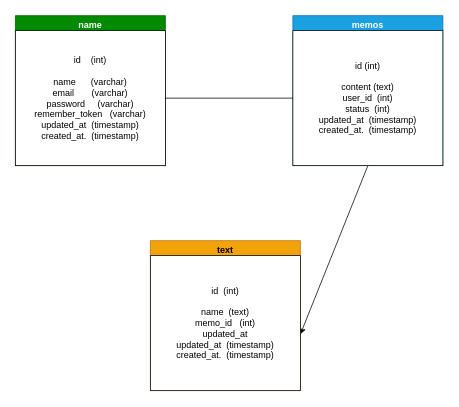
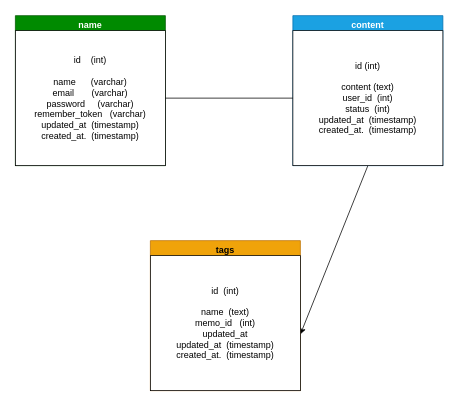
(368, 24) -> (368, 24)
(225, 249) -> (225, 249)
